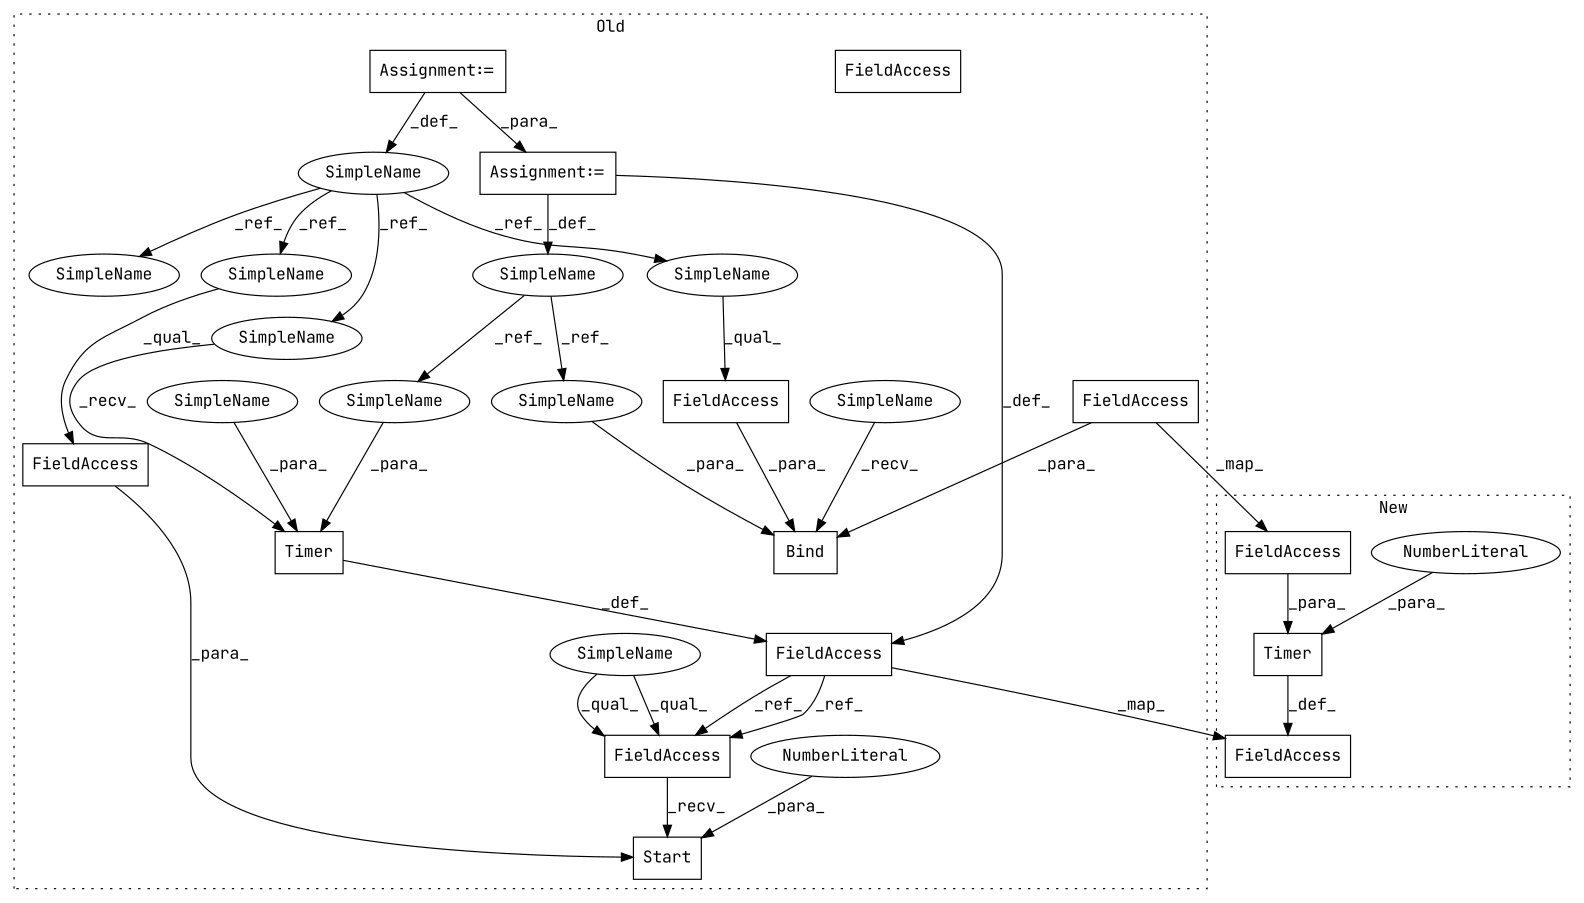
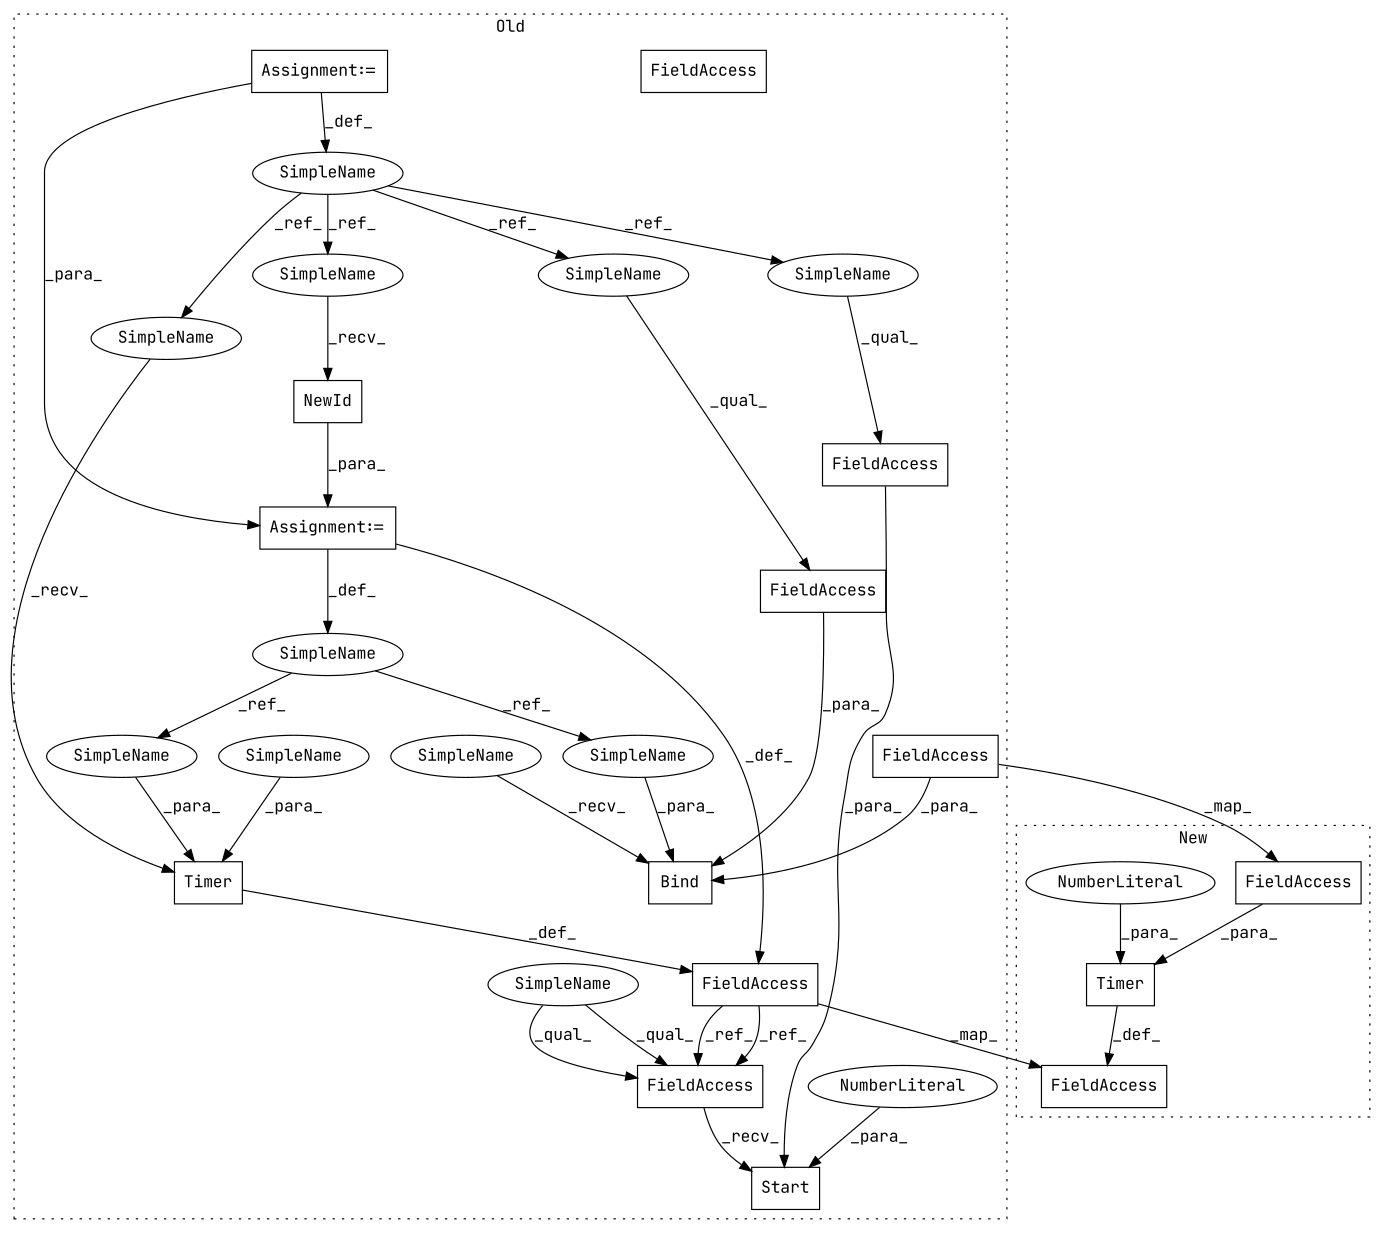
none -> (328, 402)
